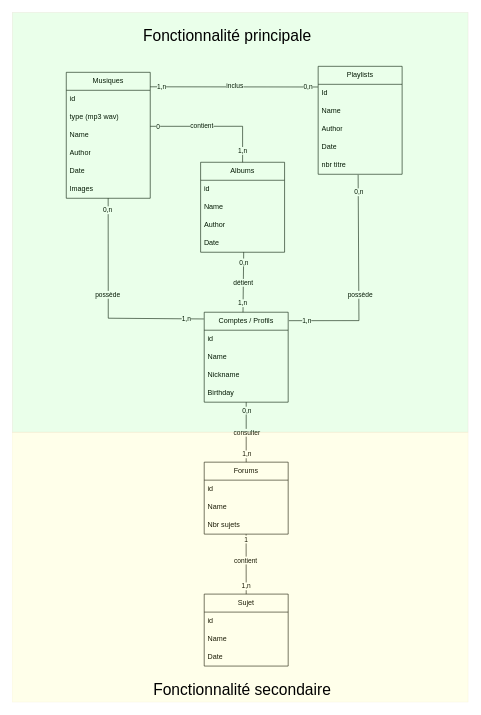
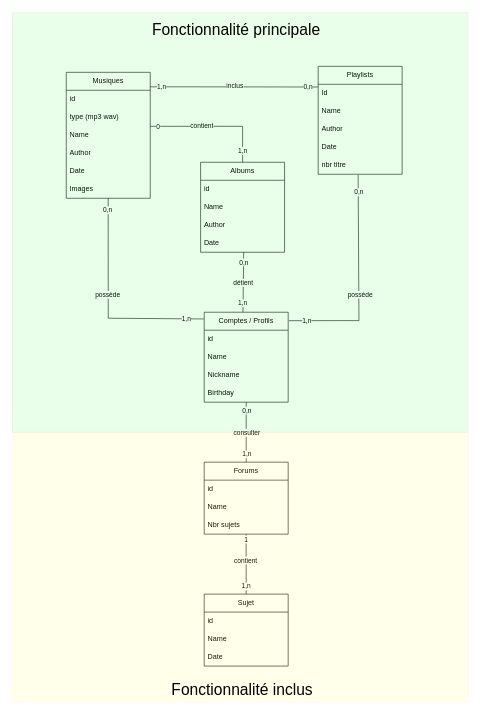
(227, 36) -> (236, 30)
(242, 690) -> (242, 690)
